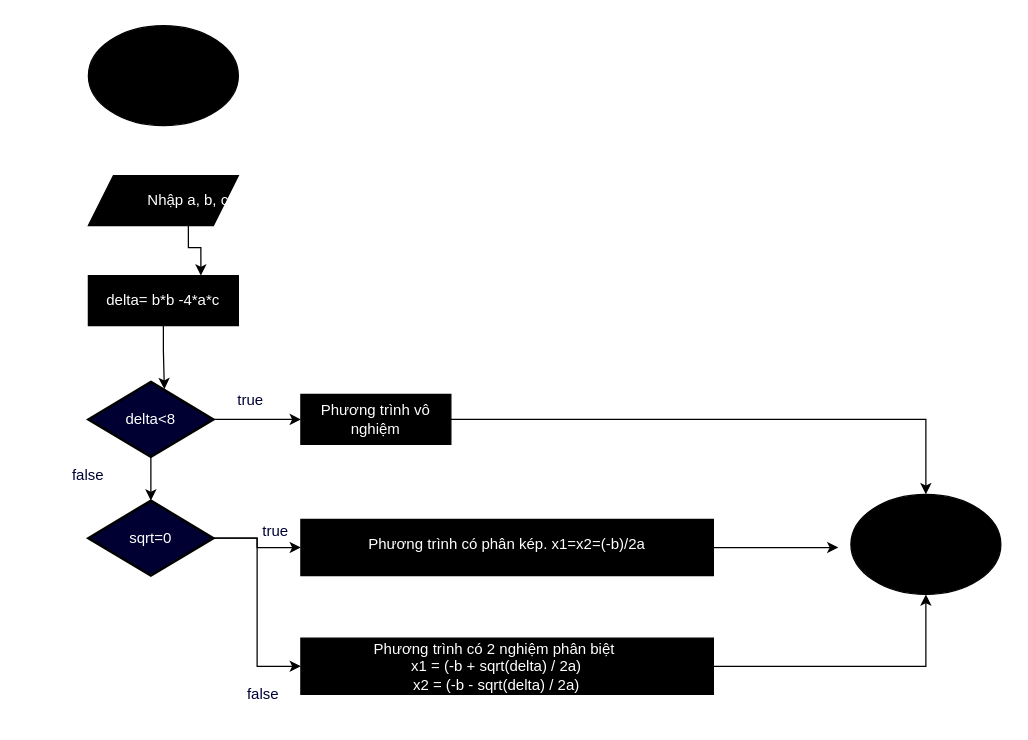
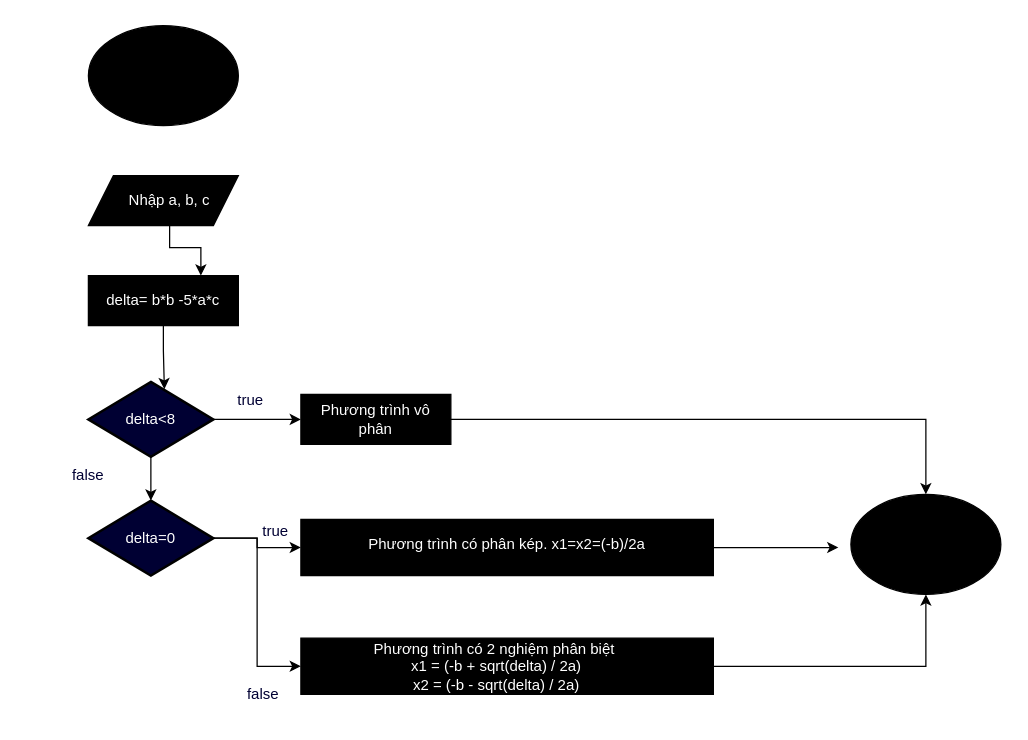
(188, 201) -> (169, 201)
(163, 301) -> (163, 301)
(376, 419) -> (376, 419)
(151, 538) -> (151, 538)
